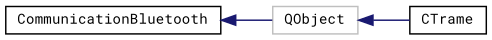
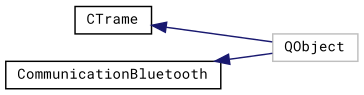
(392, 20) -> (219, 35)
